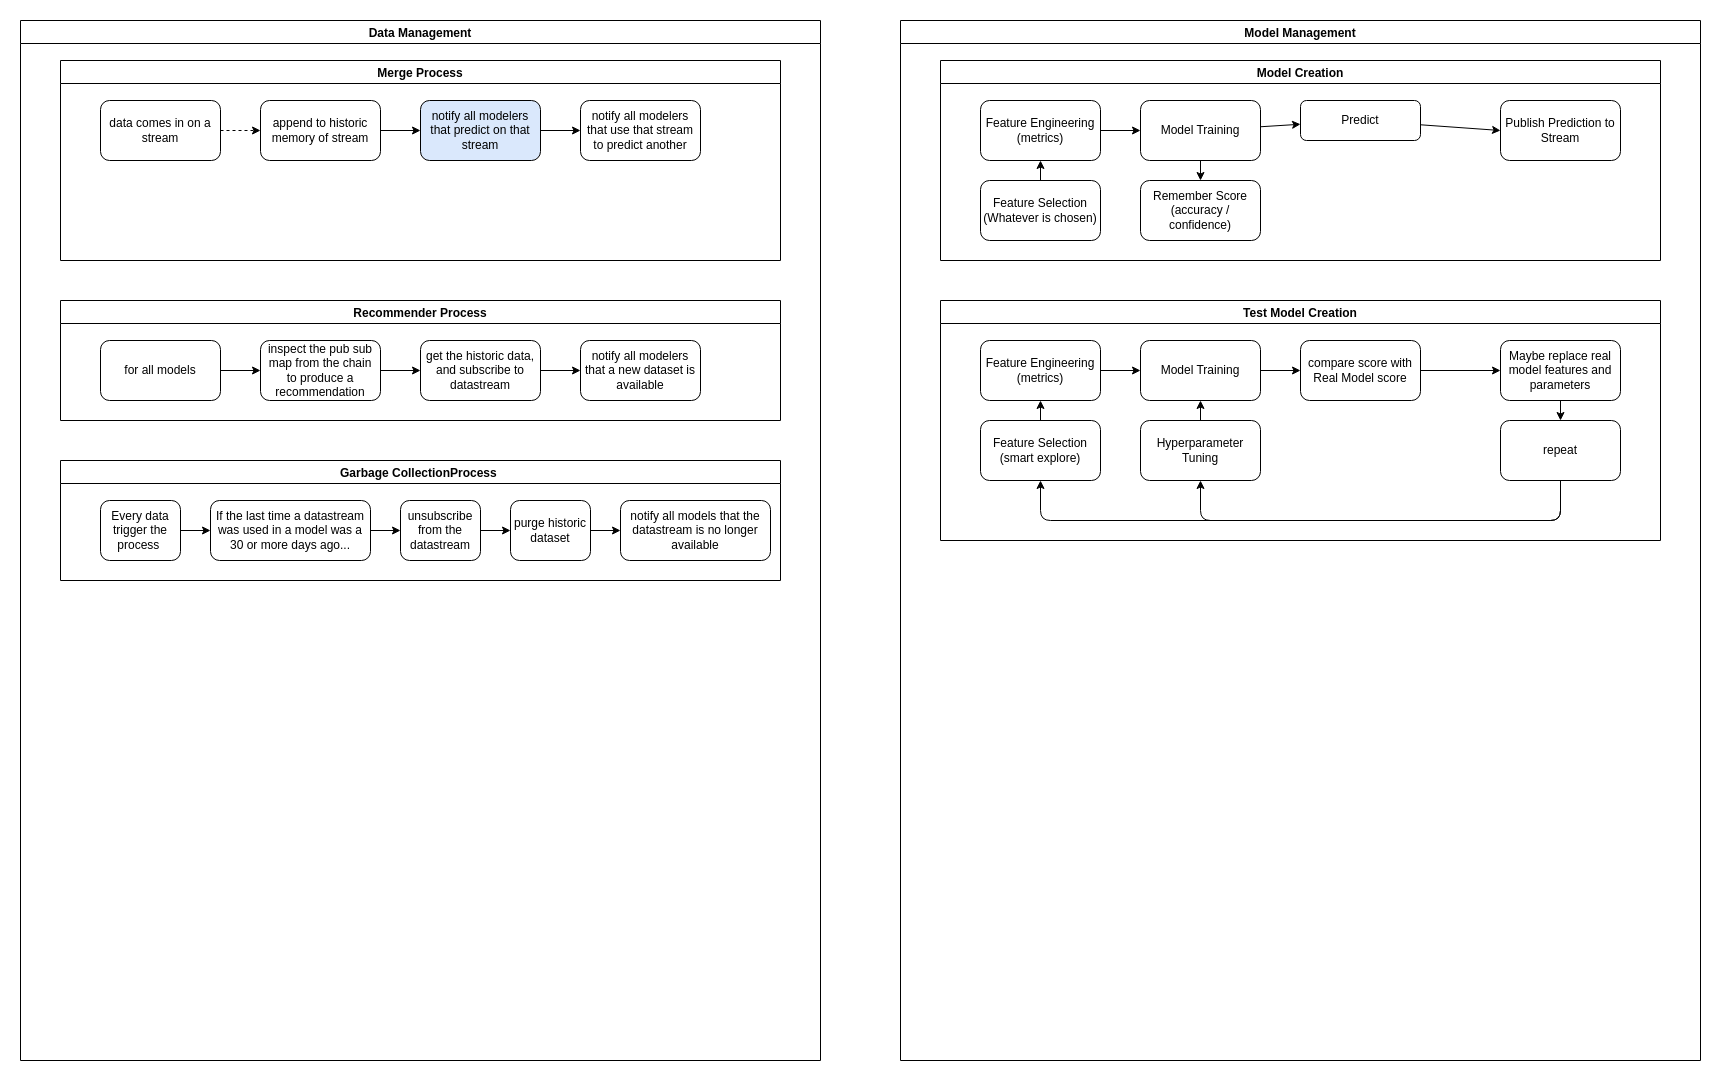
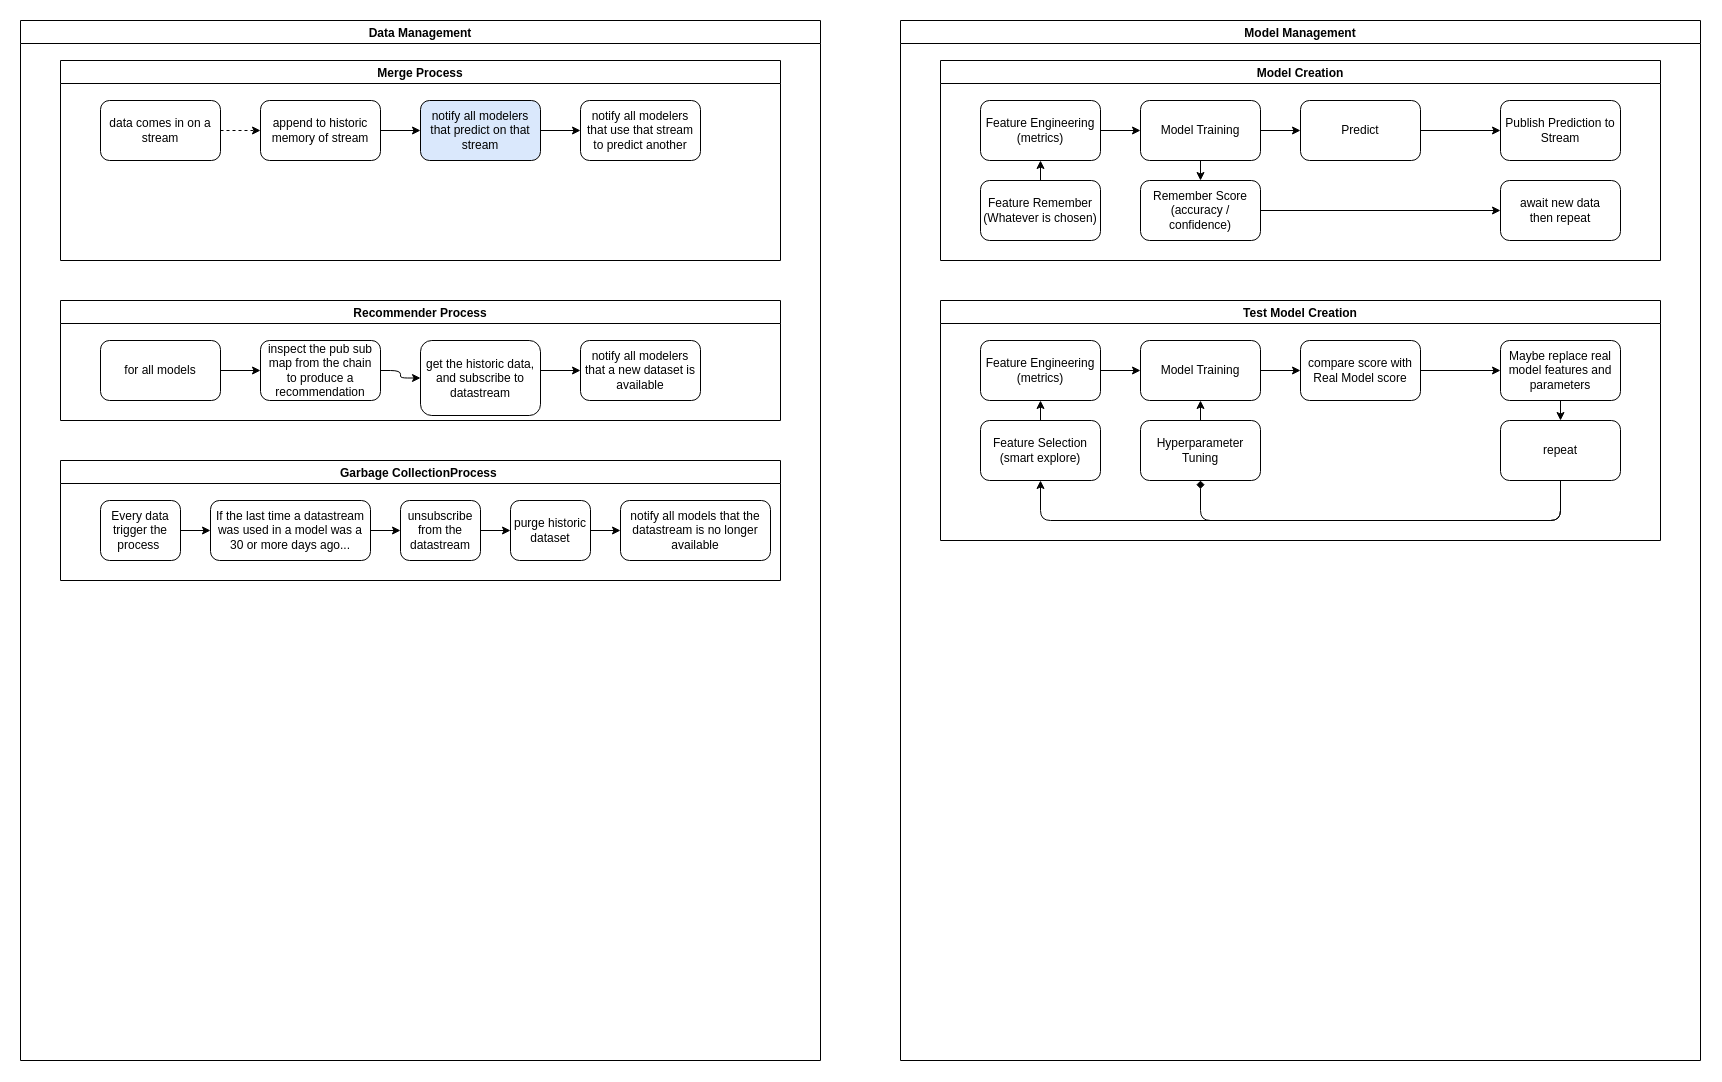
(1361, 121) -> (1361, 131)
(1041, 211) -> (1041, 211)
none -> (1377, 211)
none -> (1561, 211)
(481, 371) -> (481, 378)
(1201, 488) -> (1201, 489)
